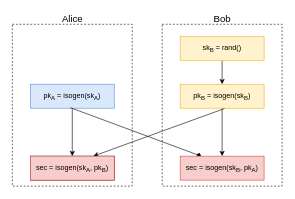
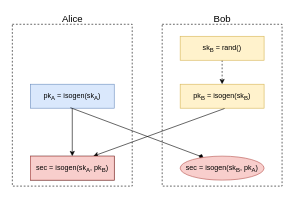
(222, 69) -> (222, 69)
(222, 150) -> none
(222, 168) -> (222, 168)
